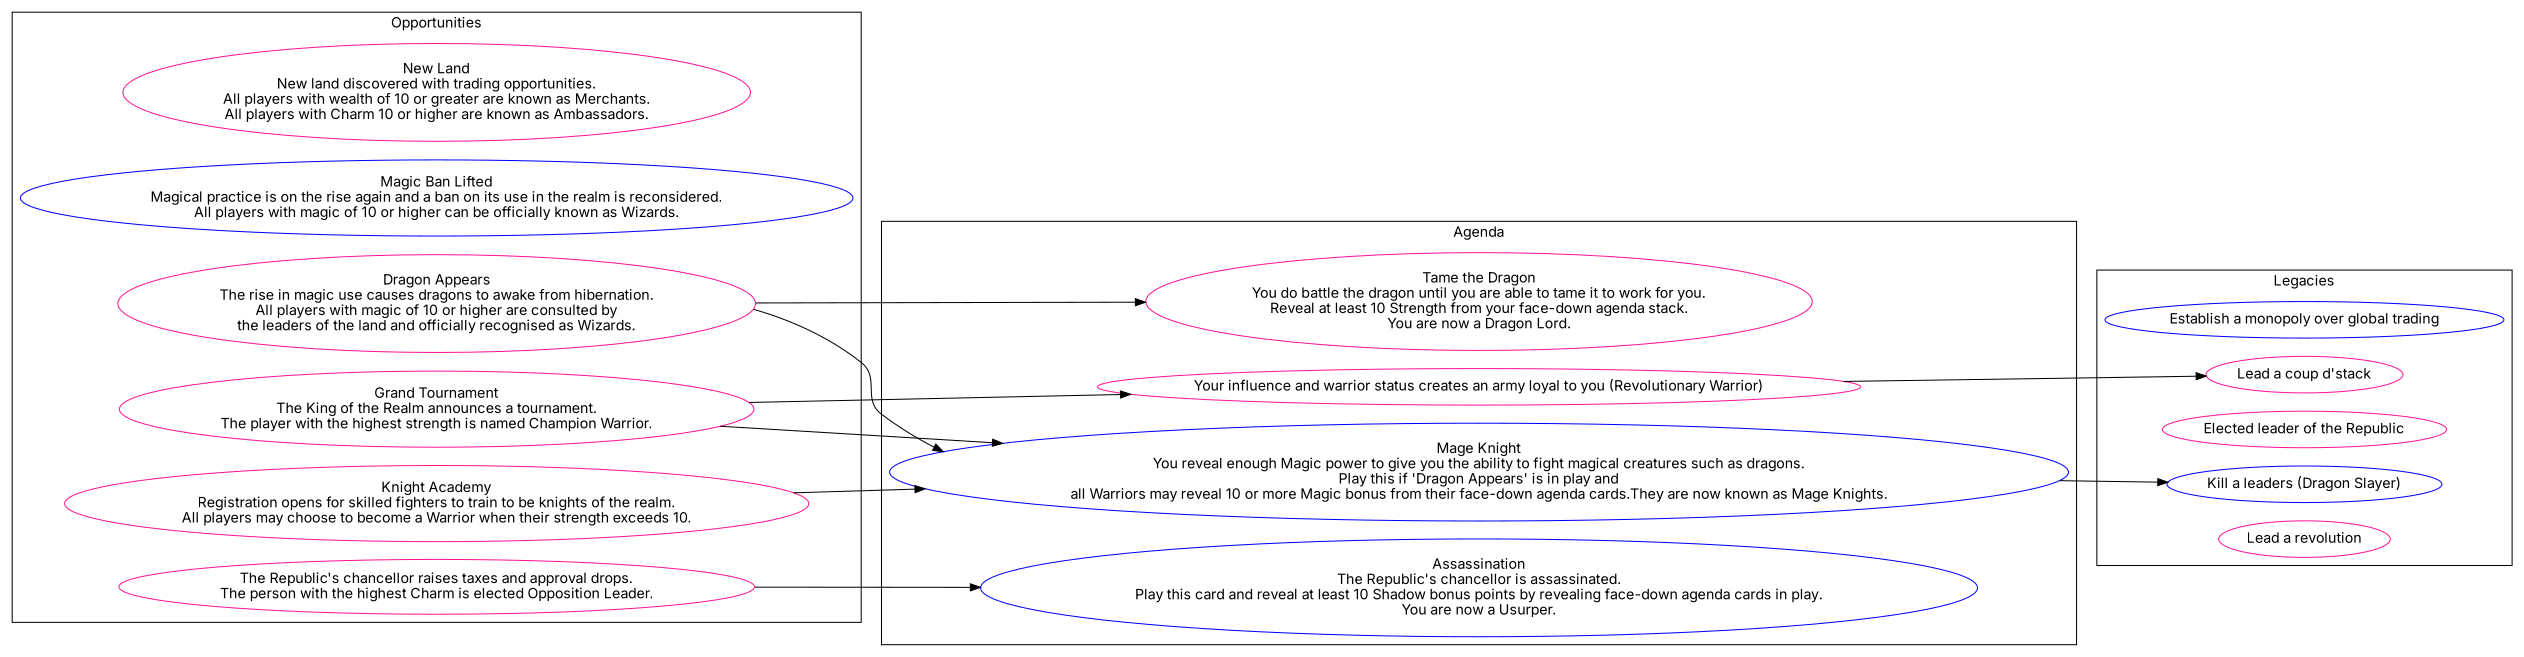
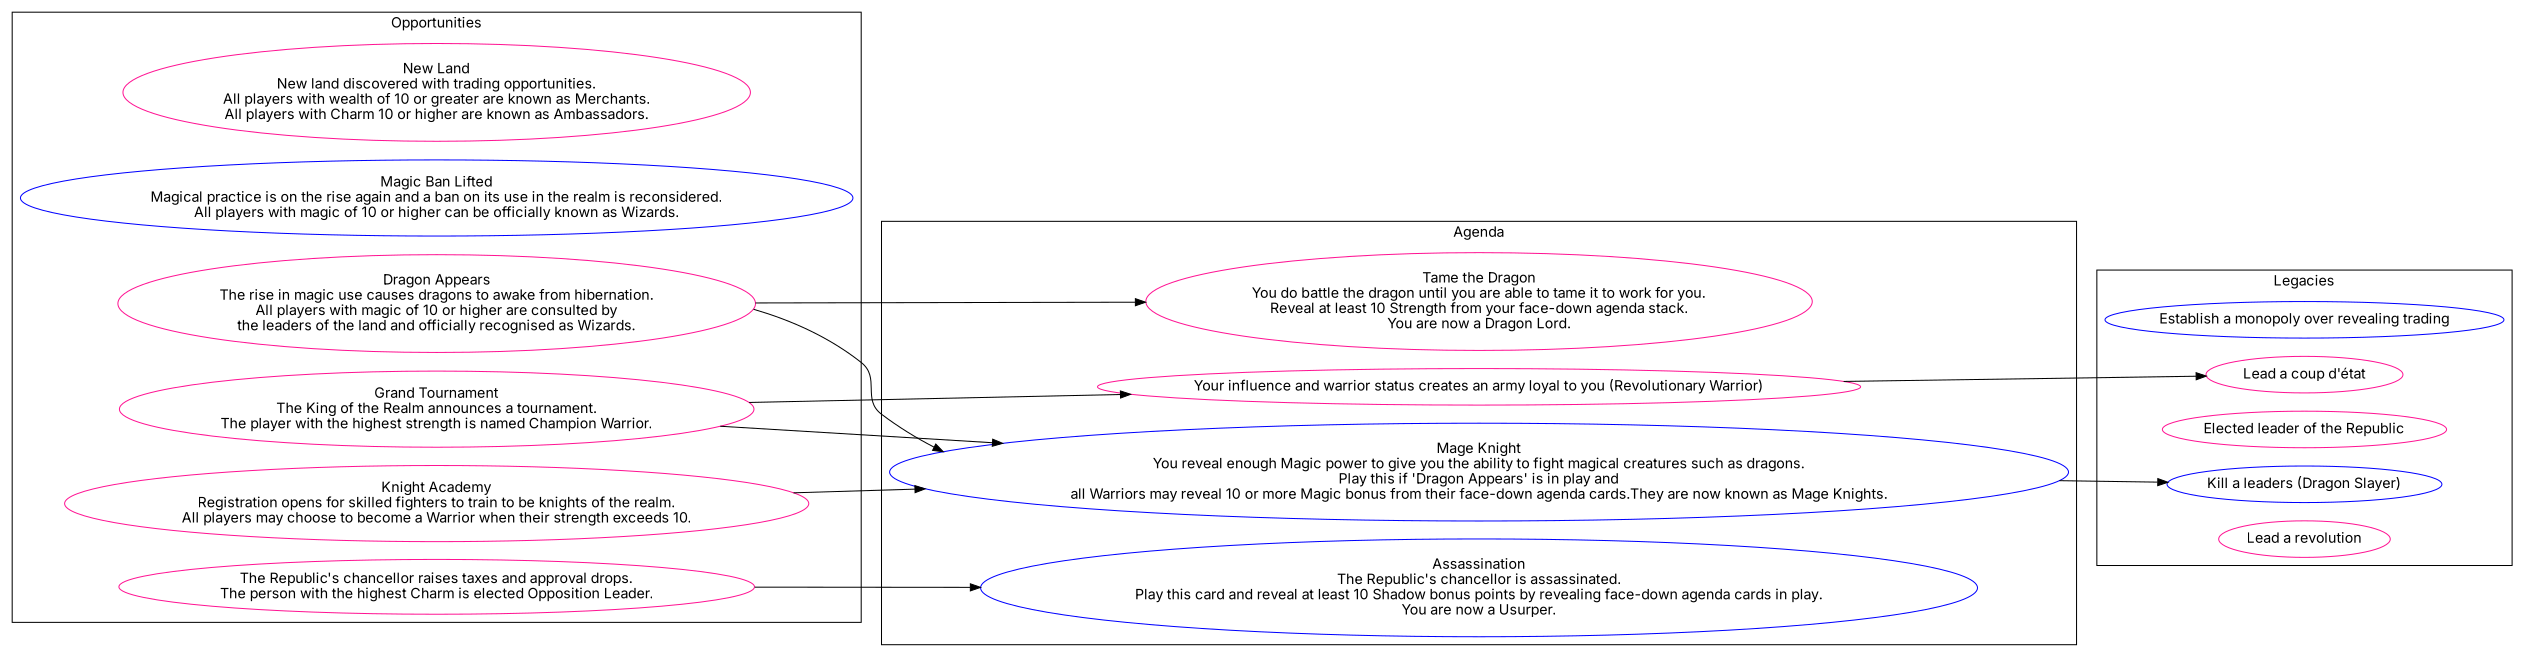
(2304, 320) -> (2304, 320)
(2304, 375) -> (2304, 375)
